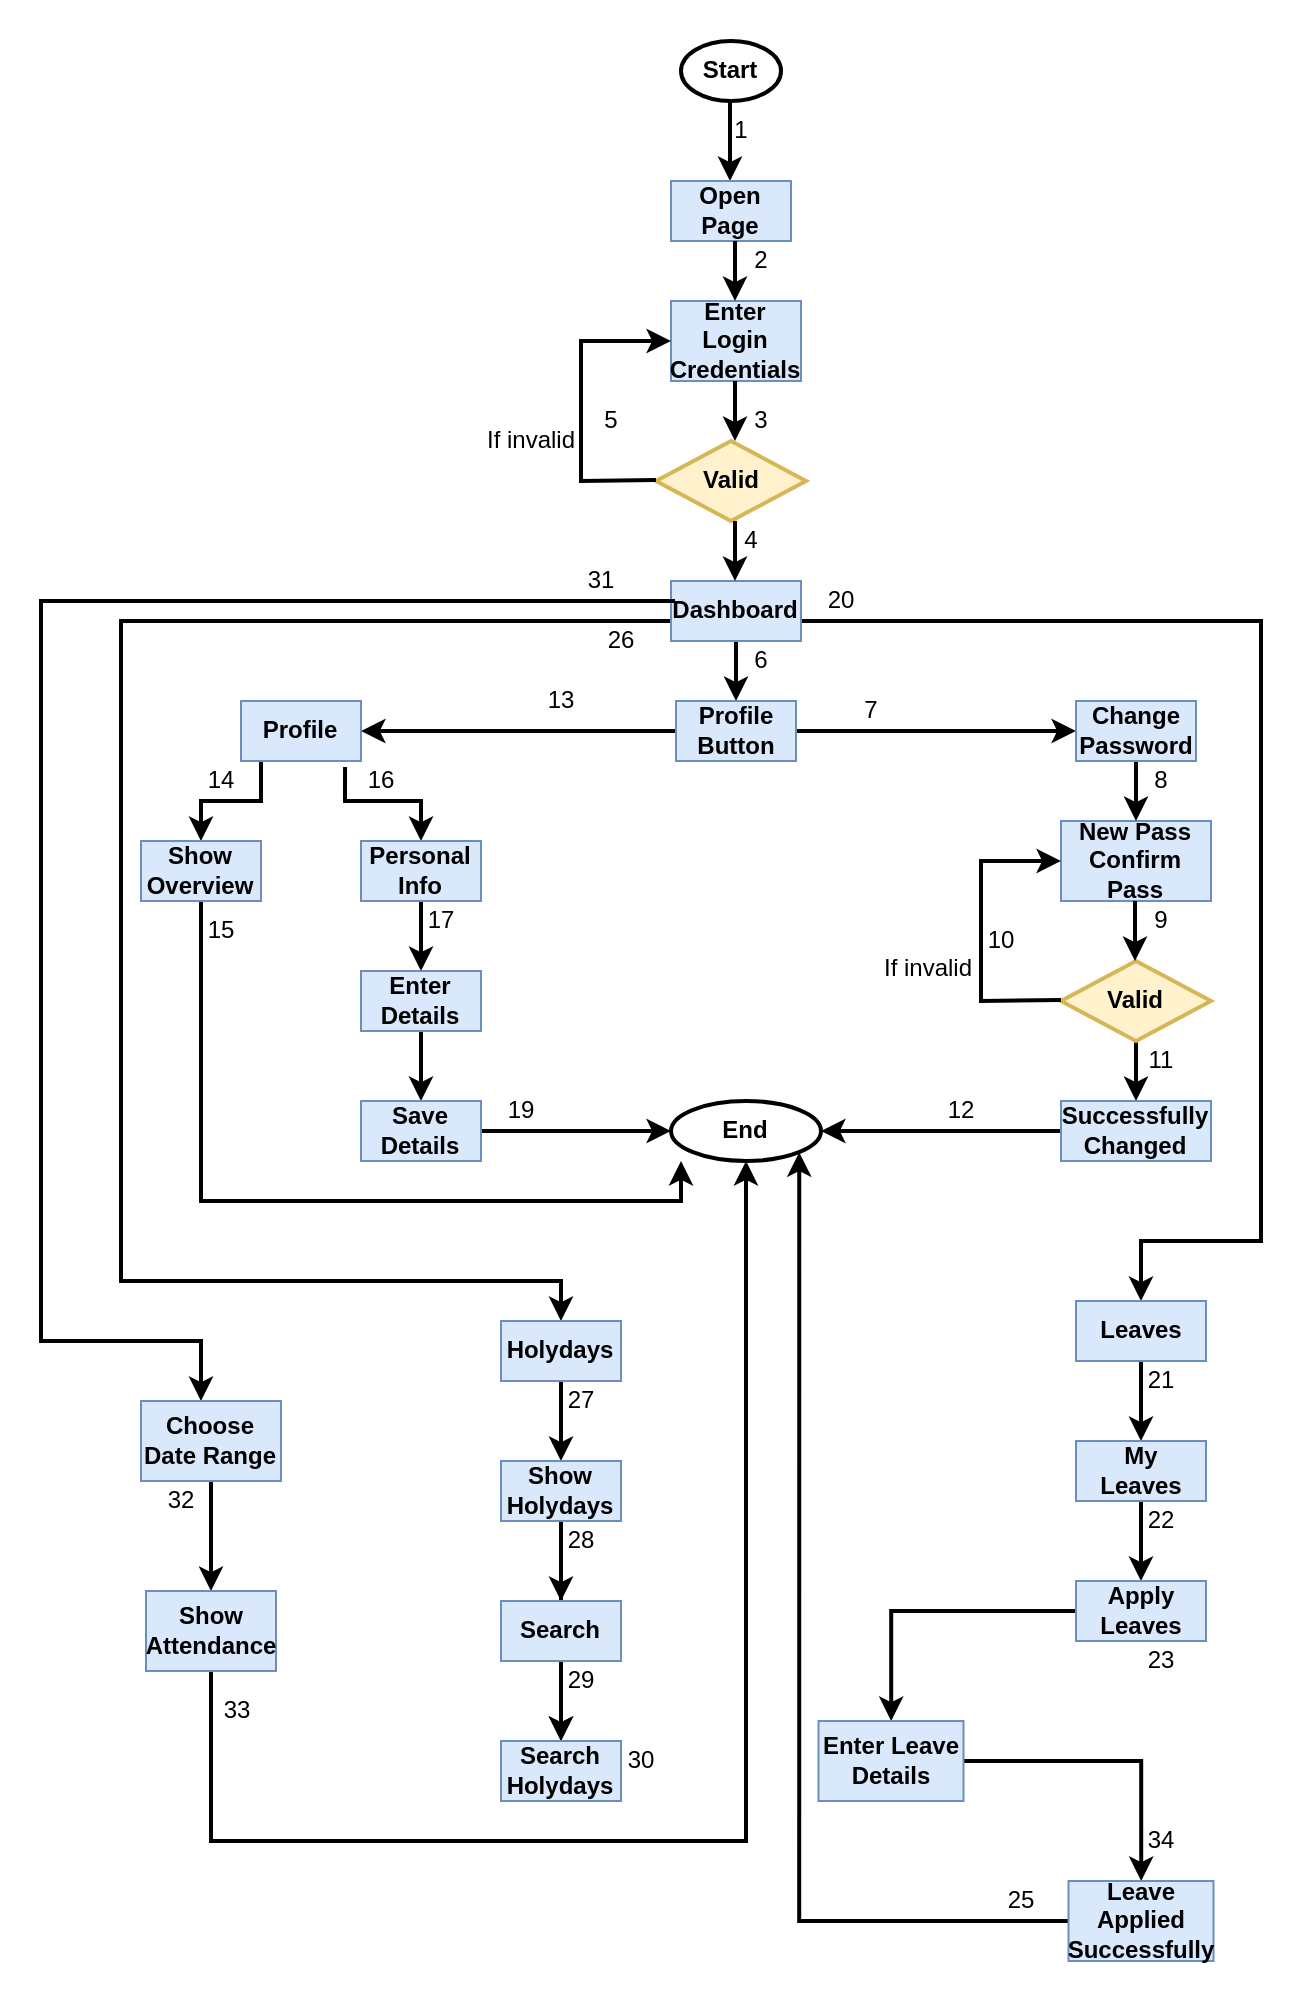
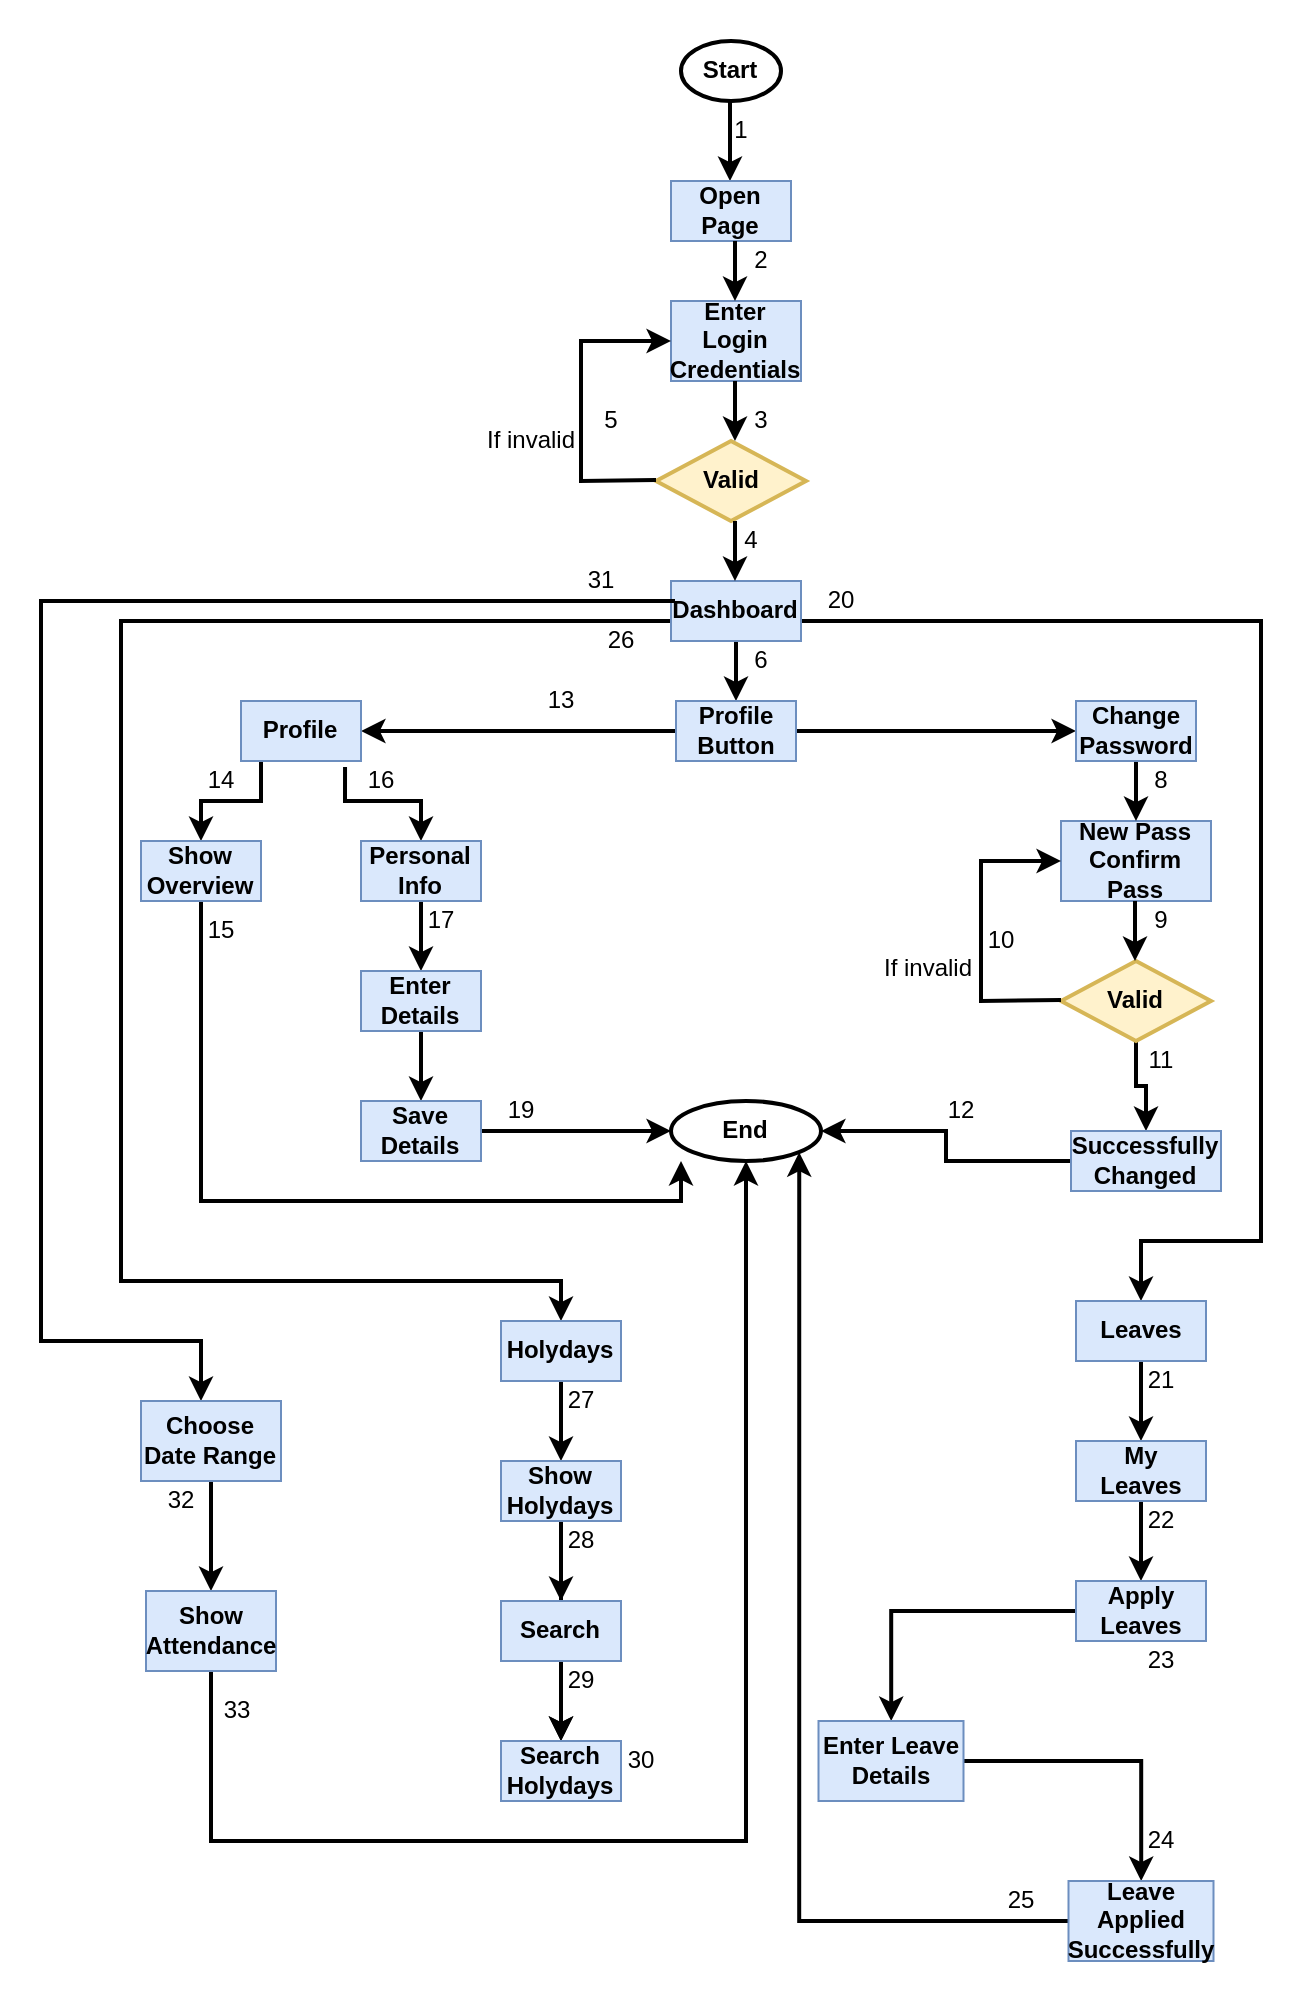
(871, 711) -> none
(1136, 1131) -> (1146, 1161)
(1162, 1841) -> (1162, 1841)
